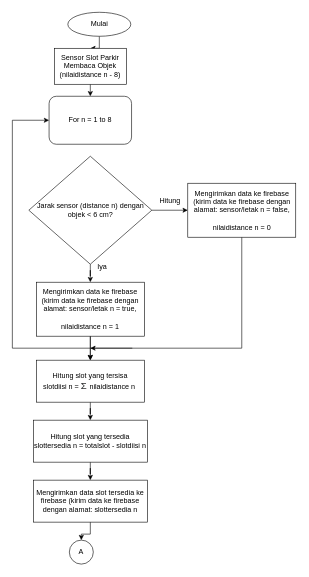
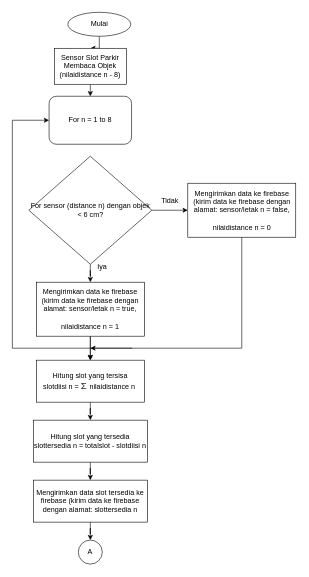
(170, 201) -> (170, 201)
(91, 210) -> (91, 210)
(81, 552) -> (90, 552)
